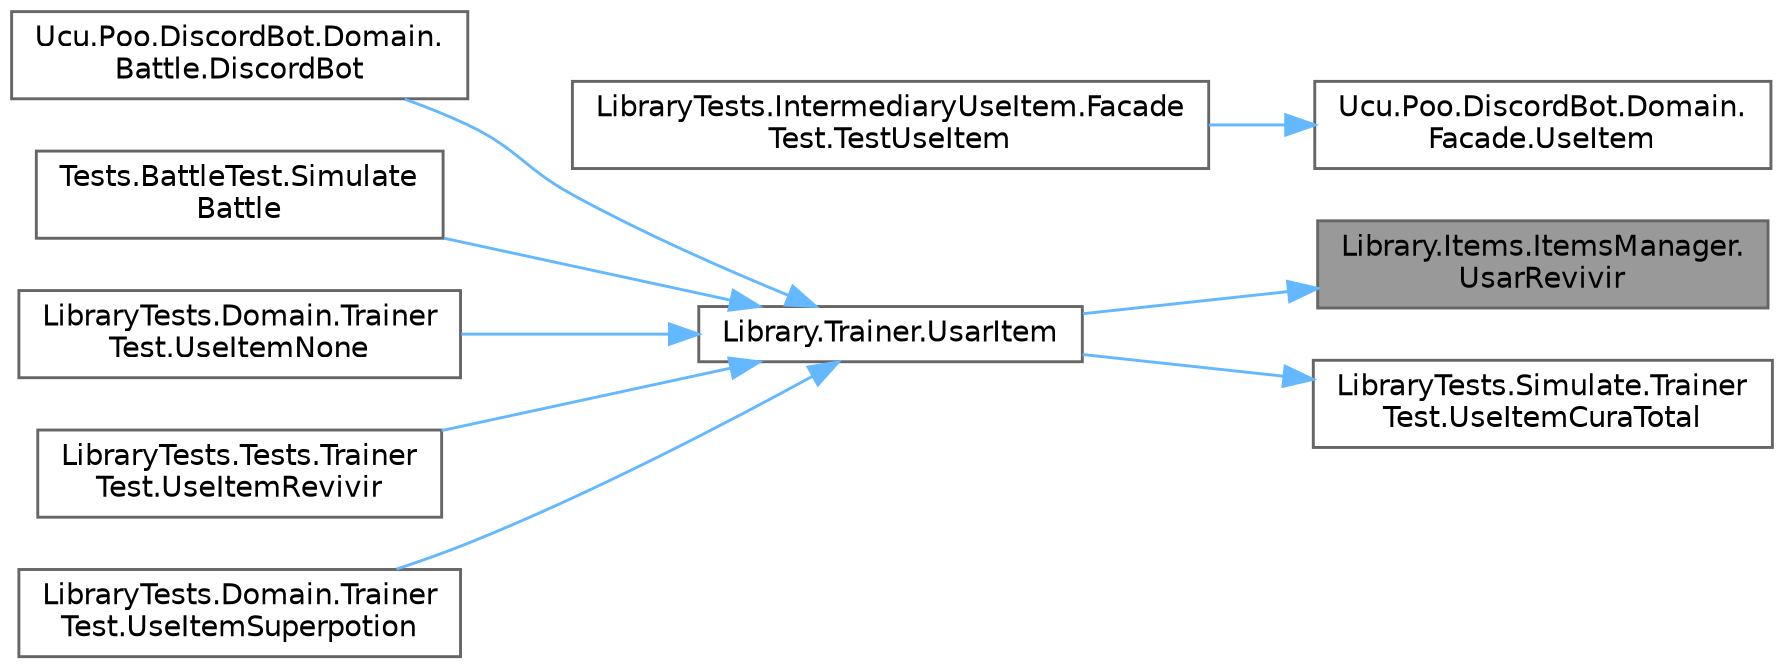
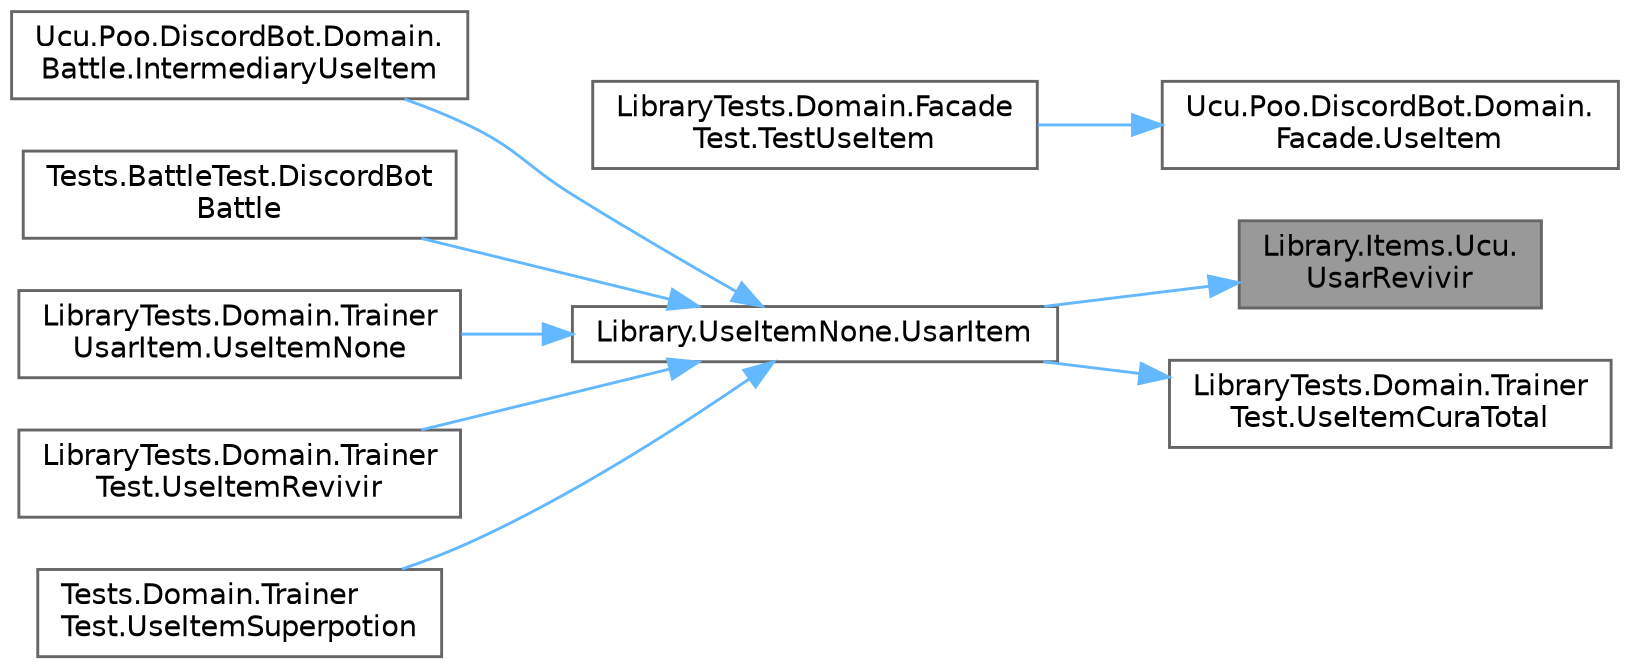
(240, 55) -> (240, 55)
(891, 125) -> (815, 125)
(240, 195) -> (240, 195)
(1543, 264) -> (1390, 264)
(240, 334) -> (240, 334)
(891, 334) -> (815, 334)
(1543, 404) -> (1390, 404)
(240, 474) -> (240, 474)
(240, 613) -> (240, 613)
